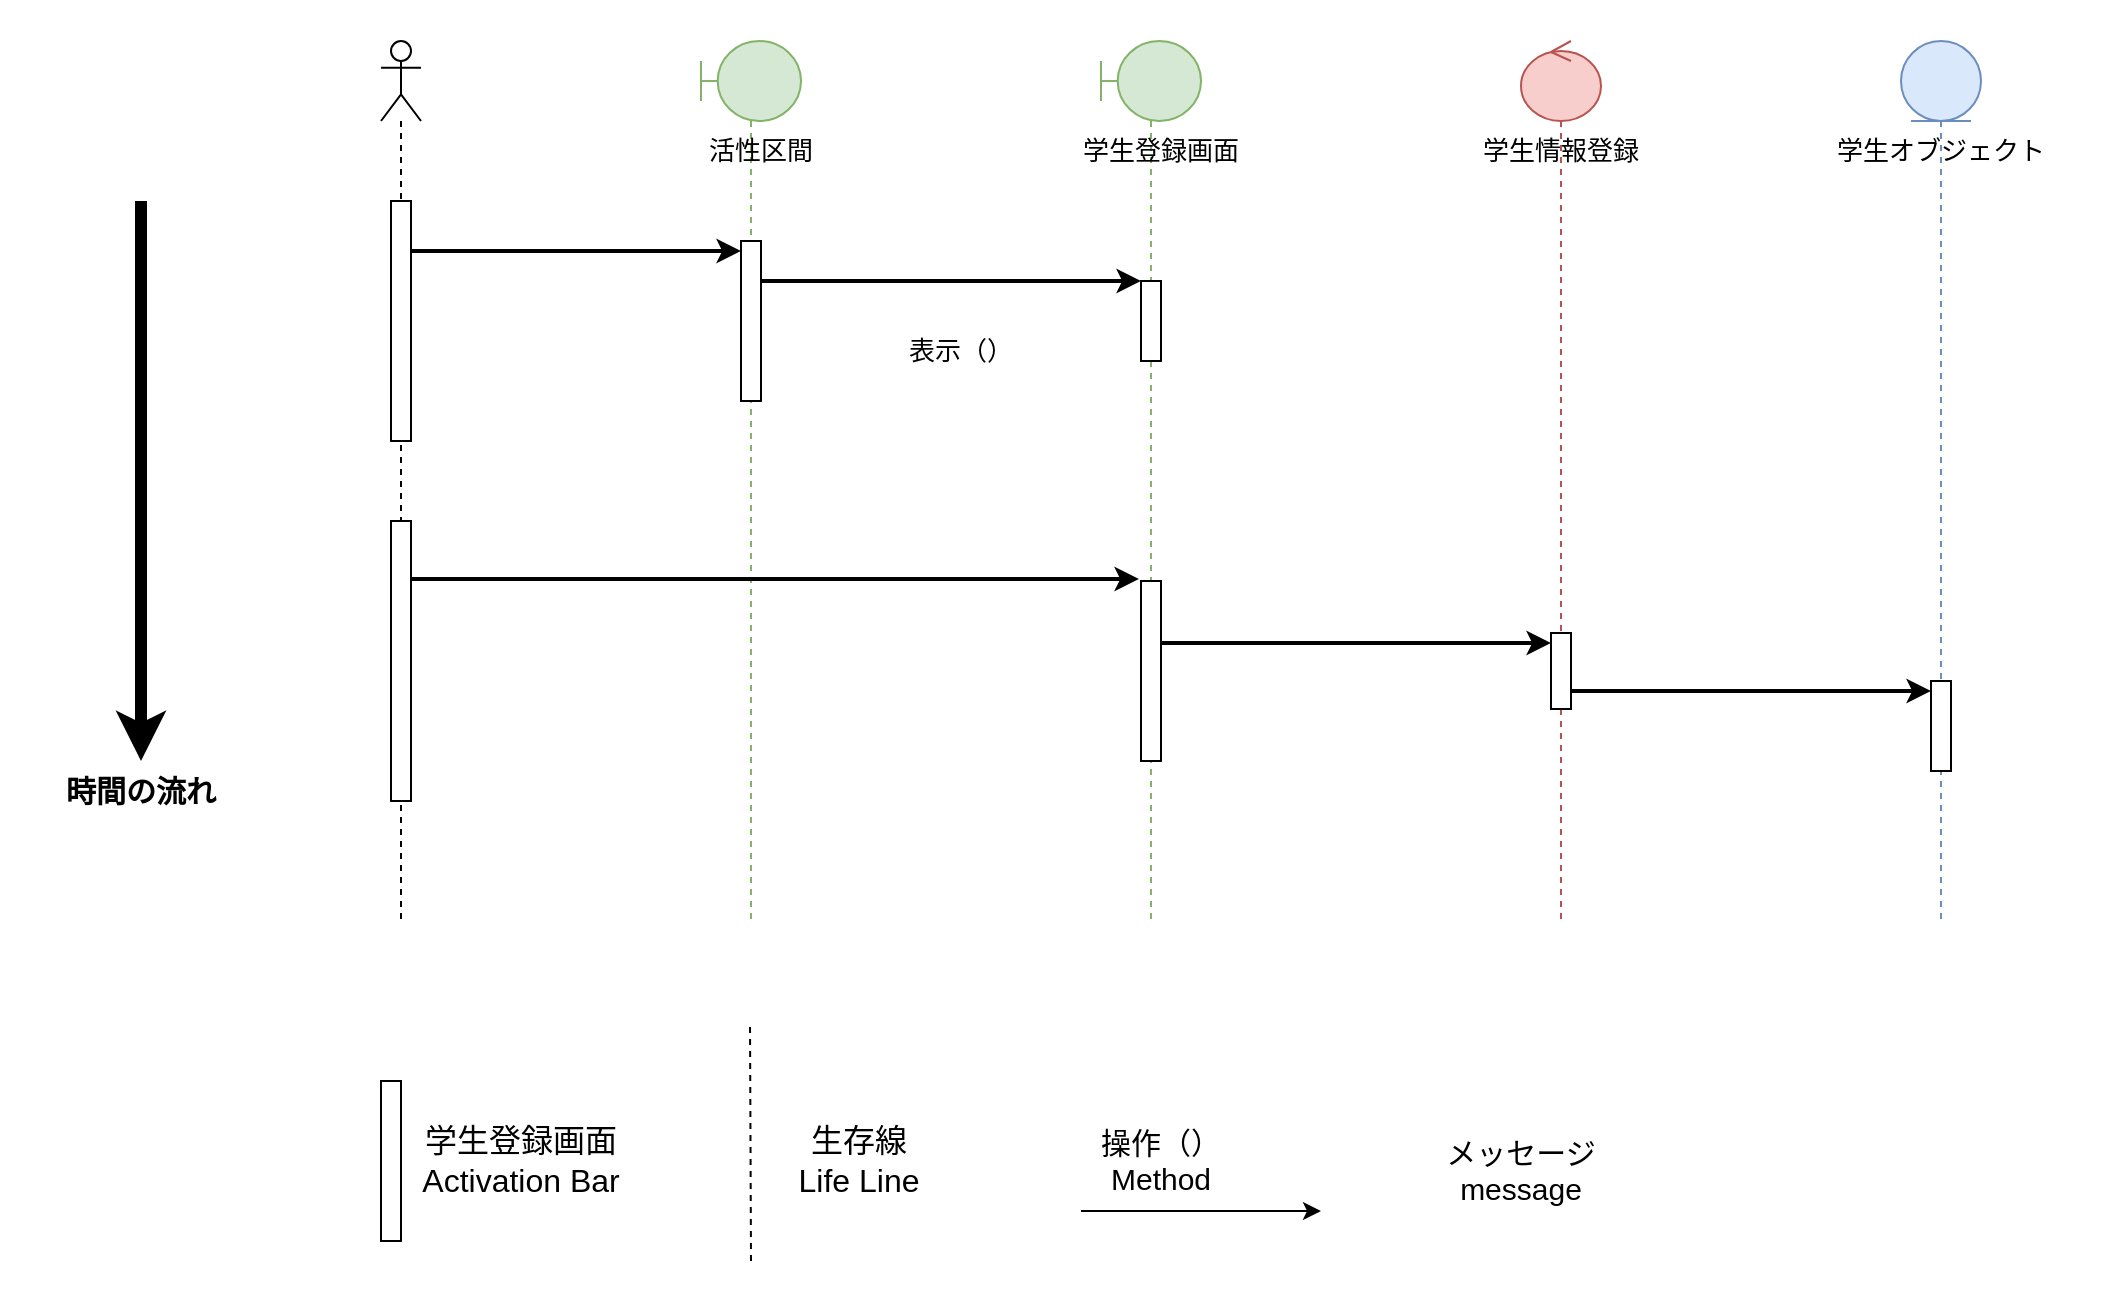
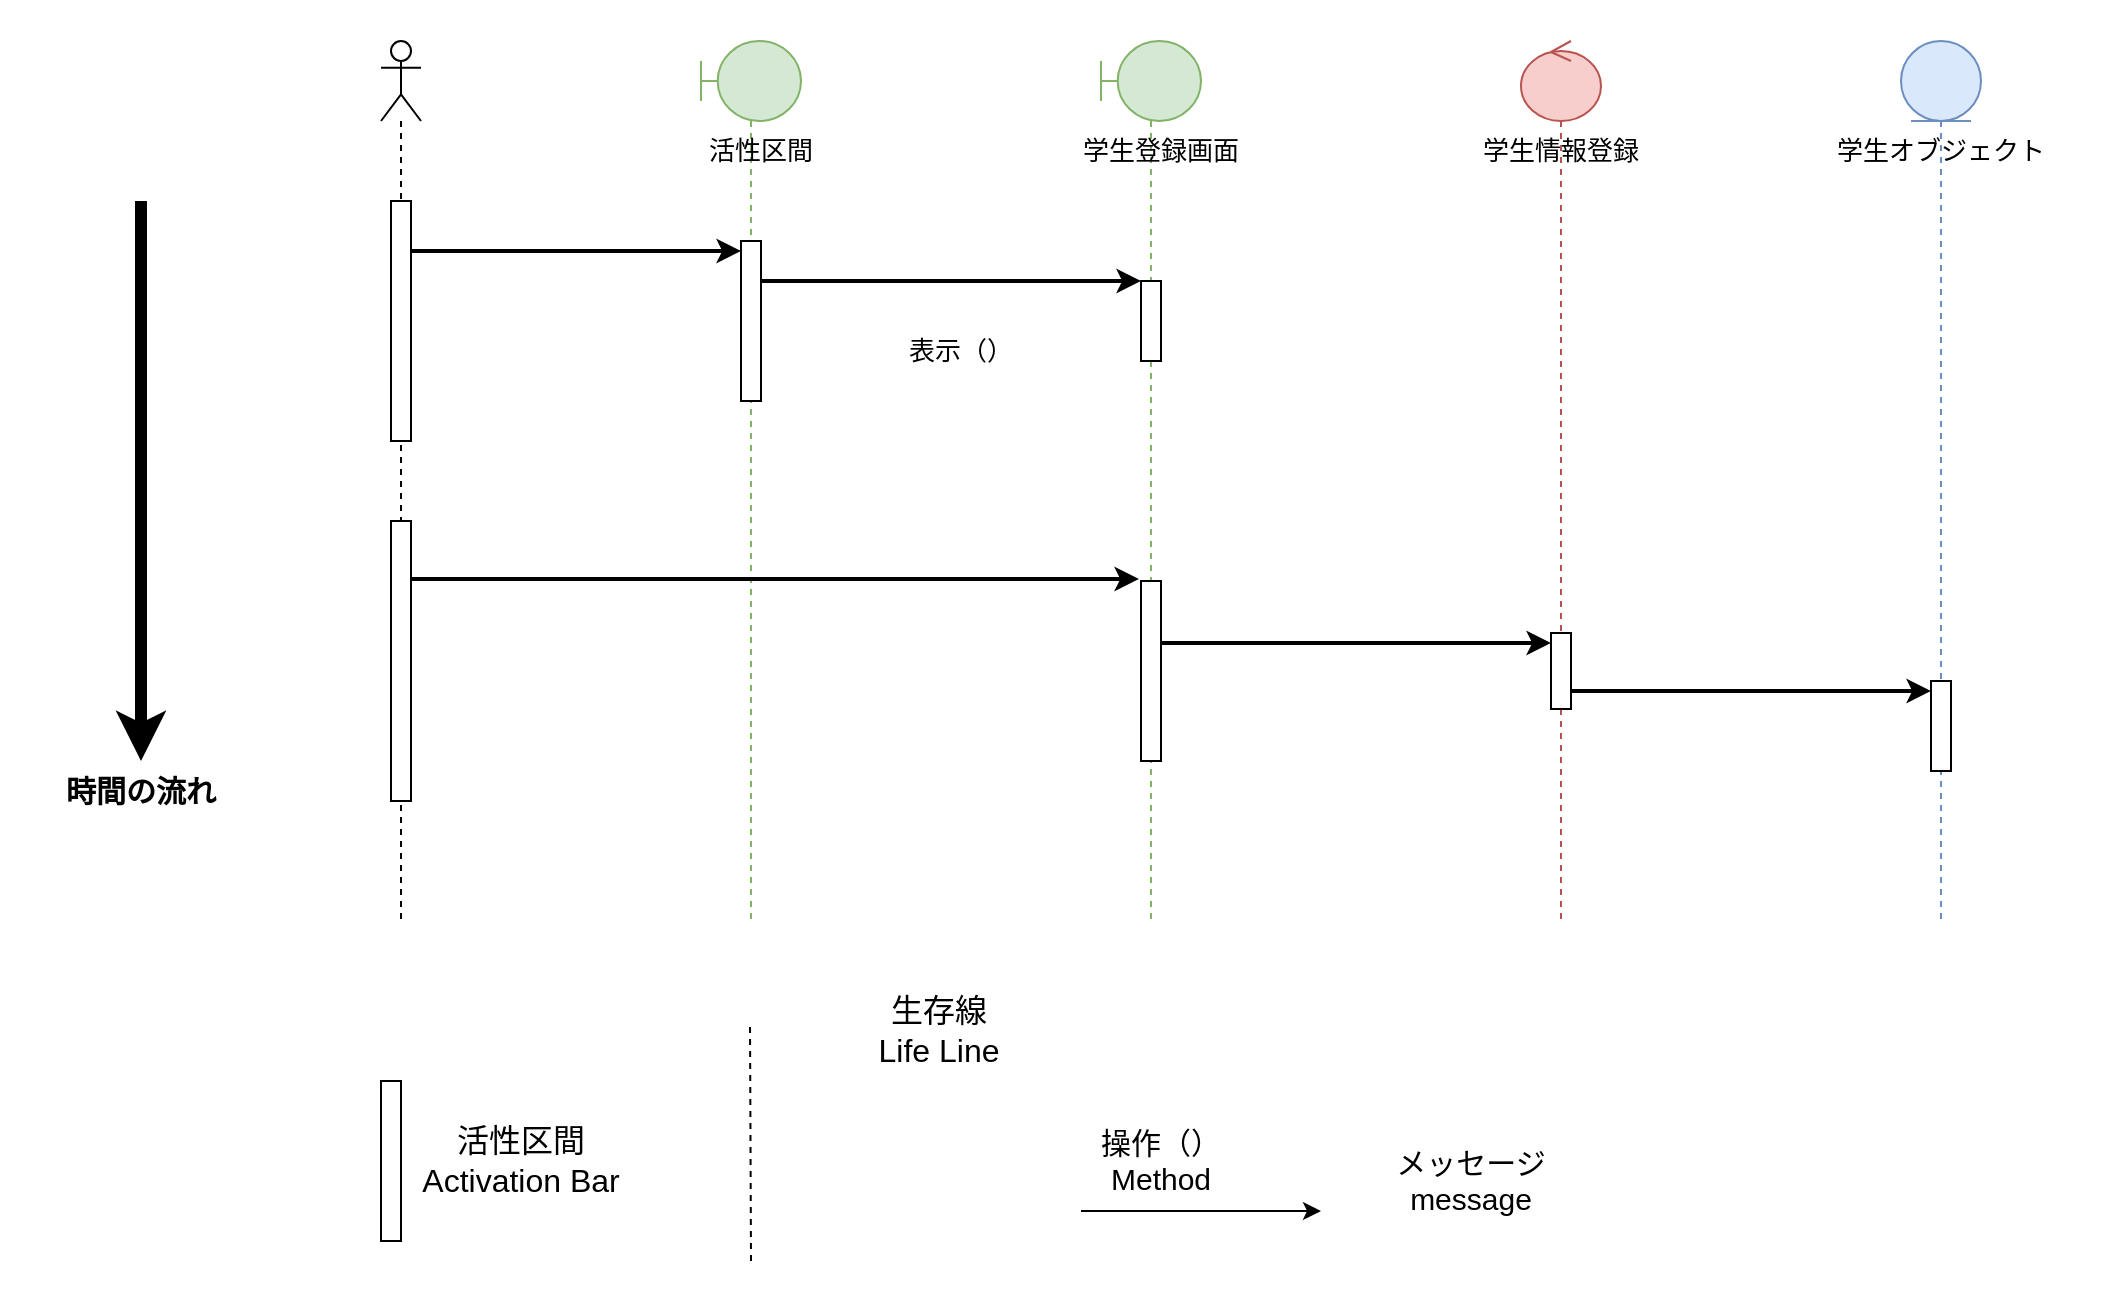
(522, 1161) -> (522, 1161)
(859, 1161) -> (939, 1031)
(1521, 1171) -> (1471, 1181)
